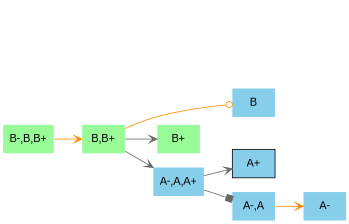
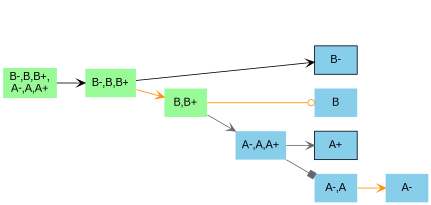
none -> (336, 60)
none -> (30, 83)
(179, 139) -> none
